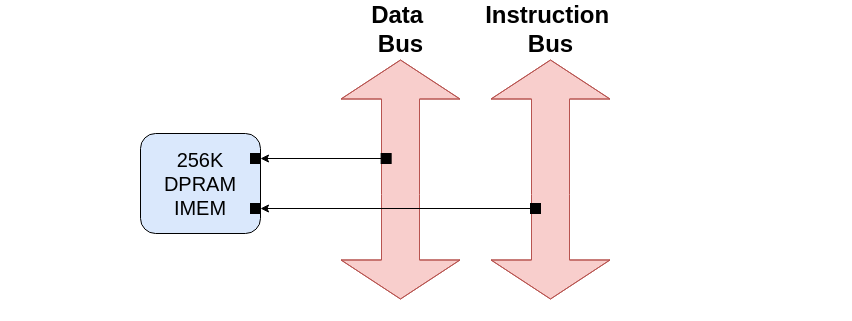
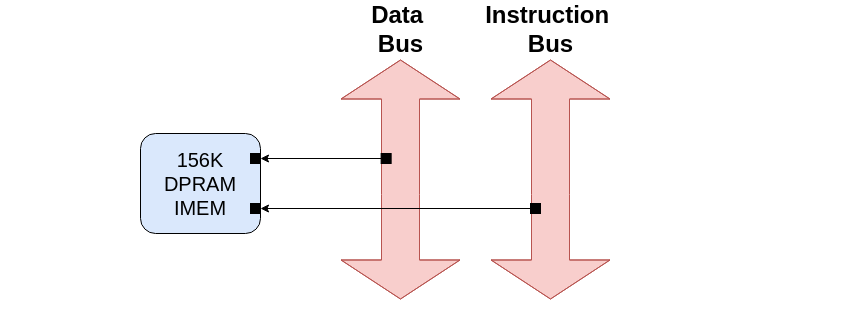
(201, 184) -> (201, 184)
